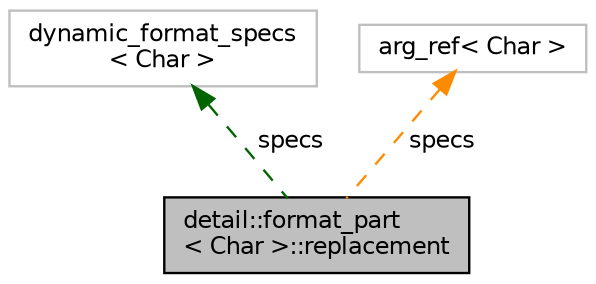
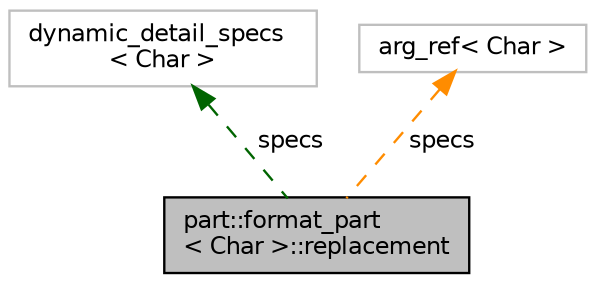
(163, 48) -> (163, 48)
(317, 235) -> (317, 235)
